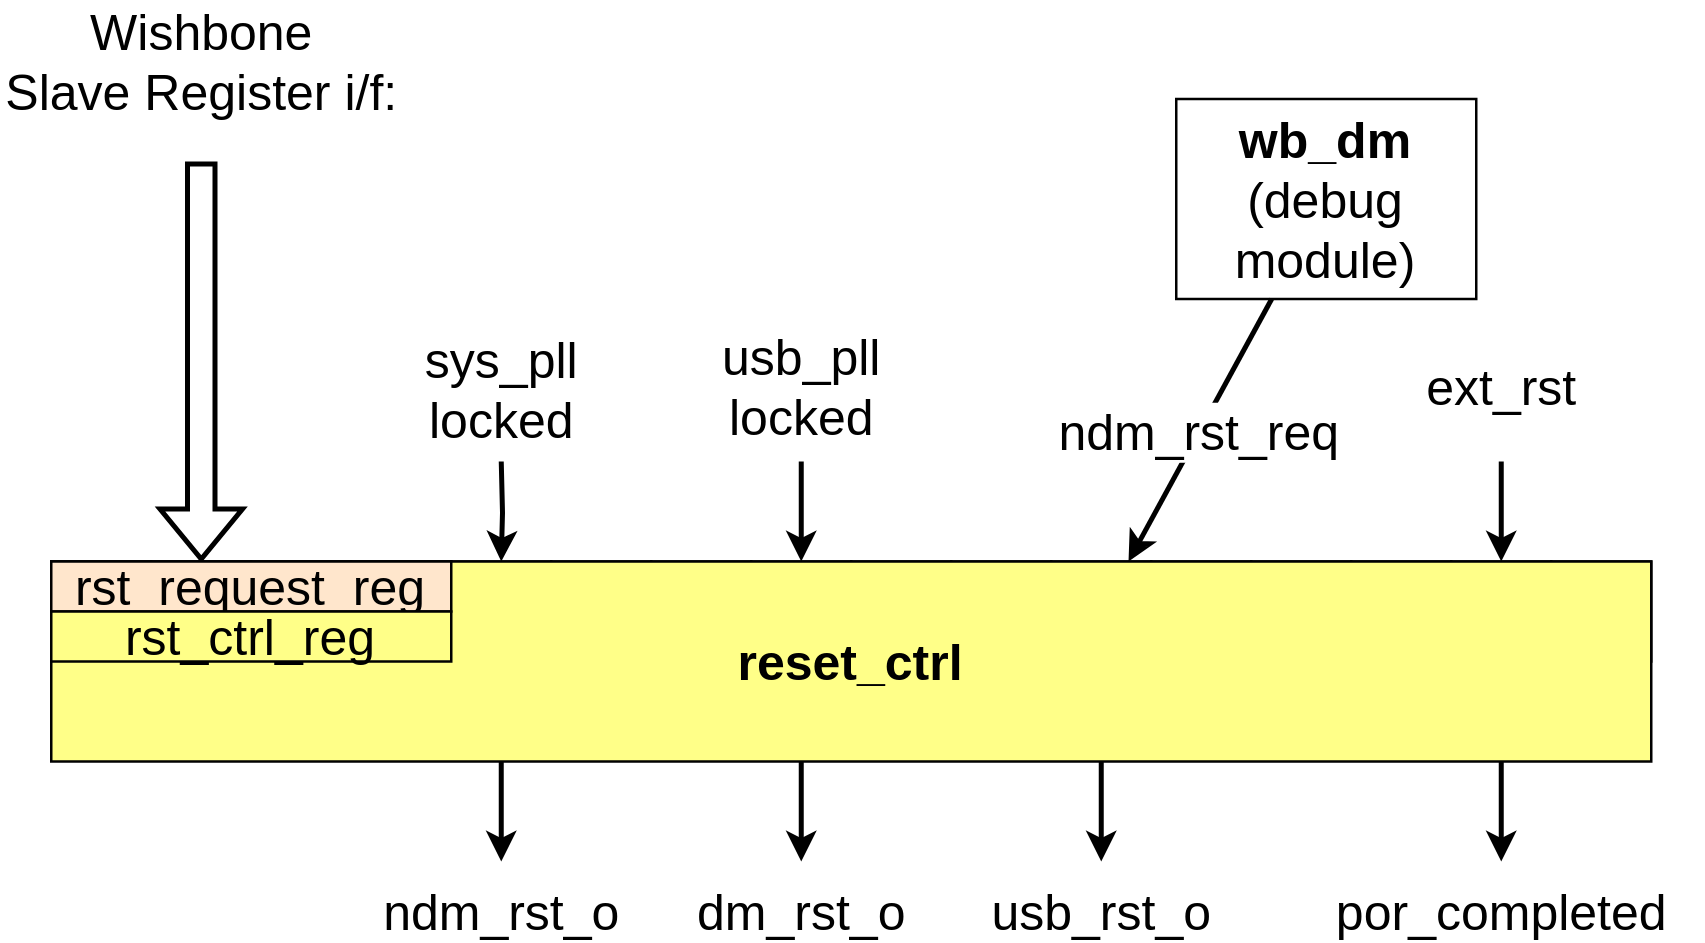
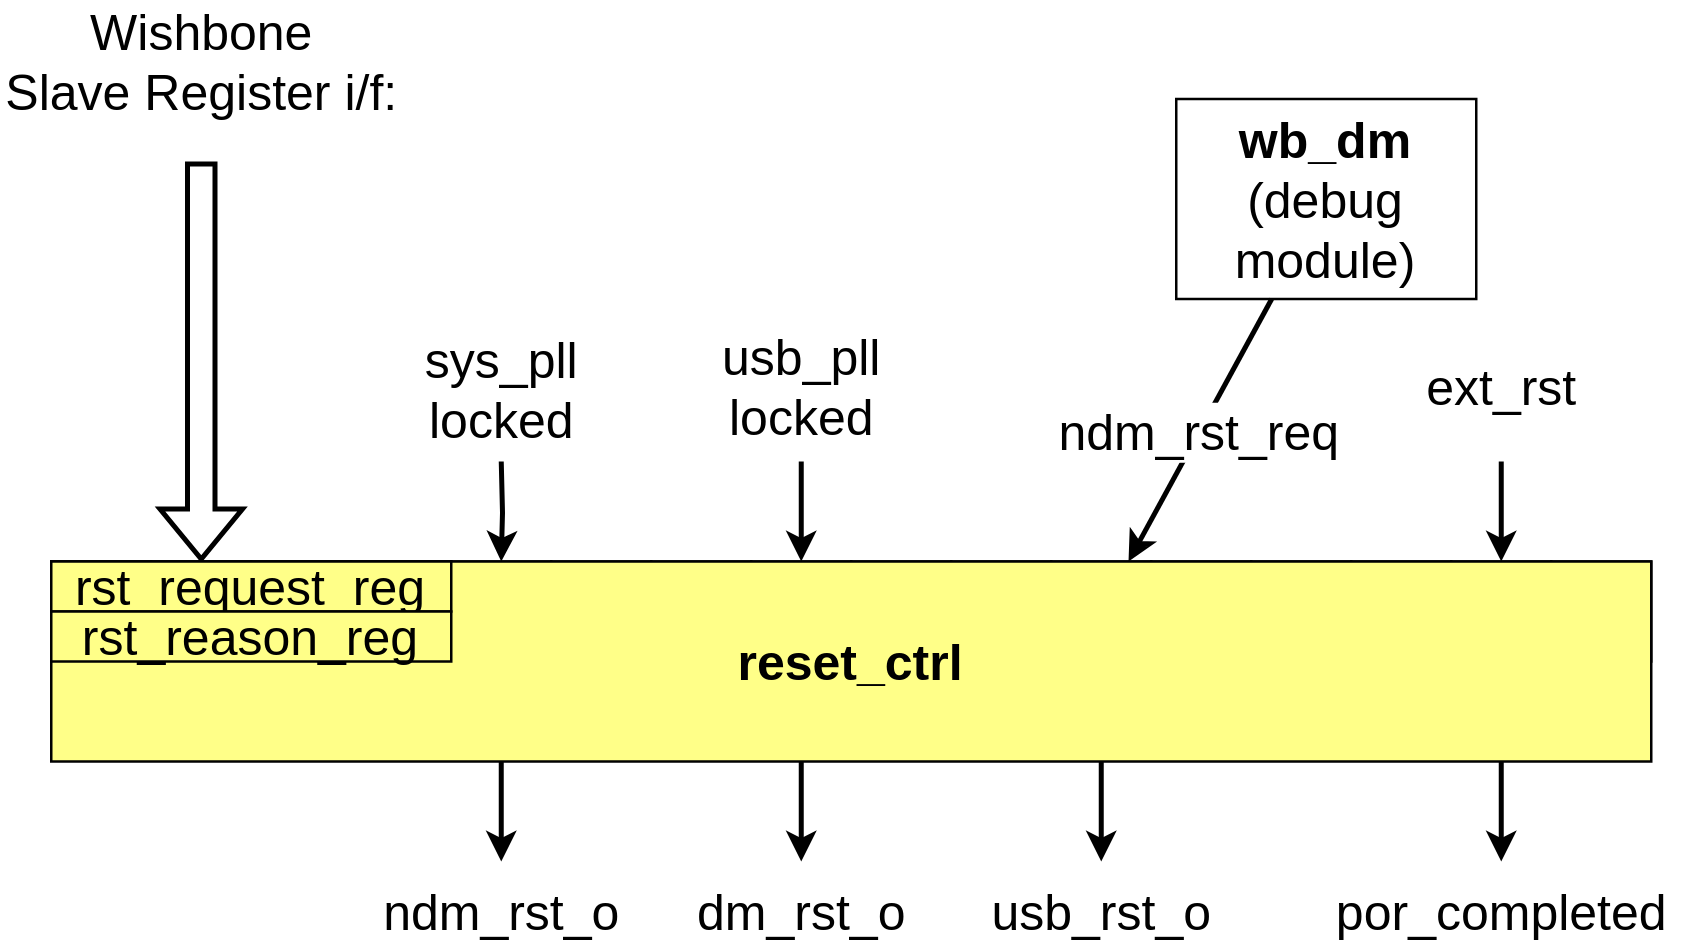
(251, 586) -> (251, 586)
(251, 636) -> (251, 636)
